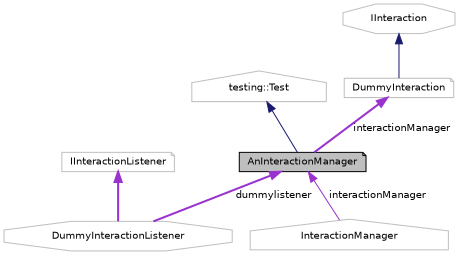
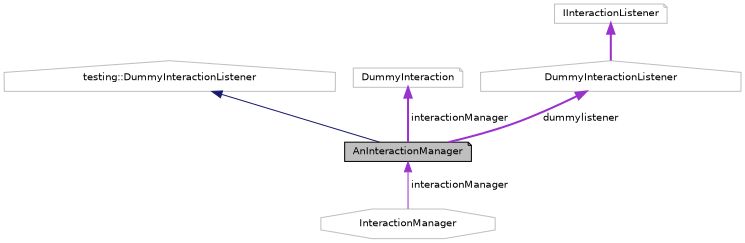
(399, 19) -> none
(259, 88) -> (170, 78)
(212, 198) -> (514, 123)
(118, 236) -> (611, 78)
(349, 236) -> (408, 224)
